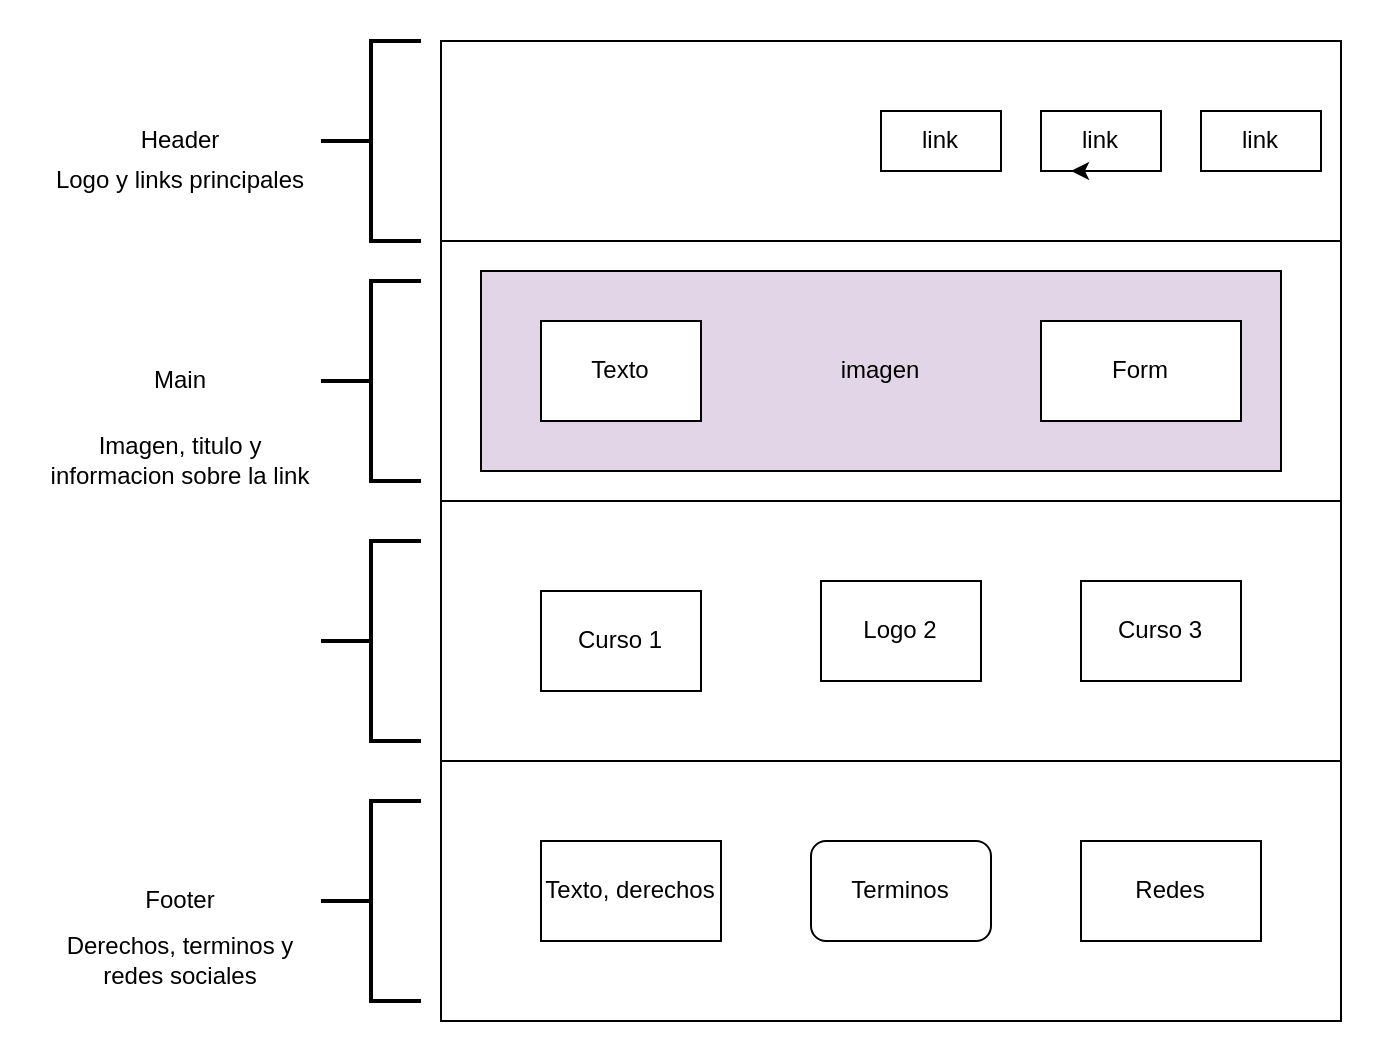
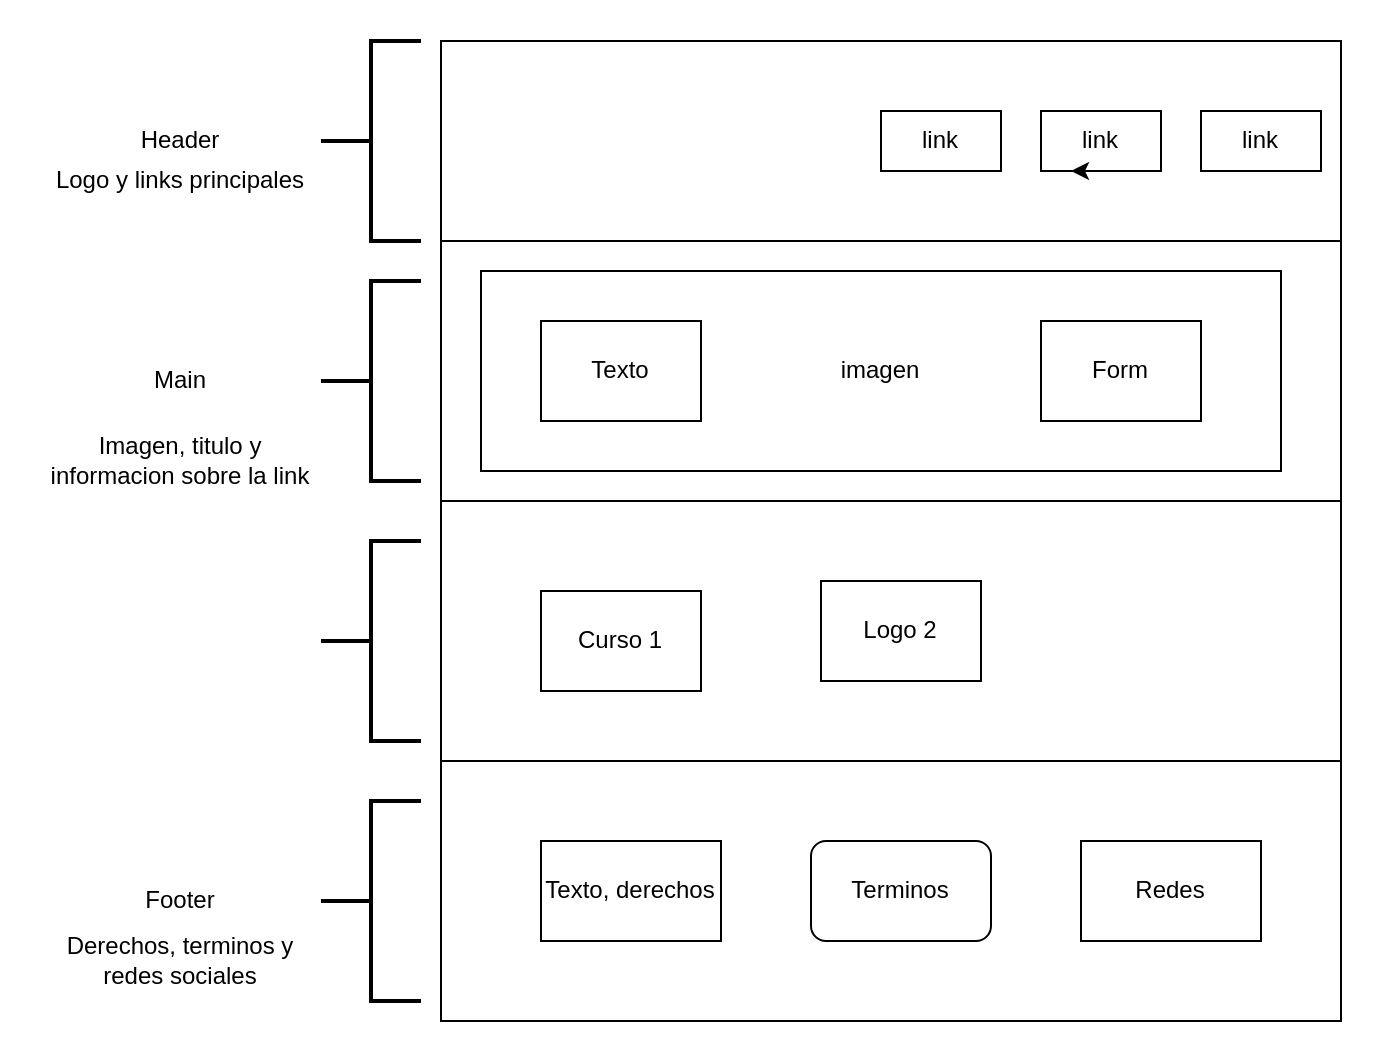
(881, 371) -> (881, 371)
(1141, 371) -> (1121, 371)
(1161, 631) -> none
